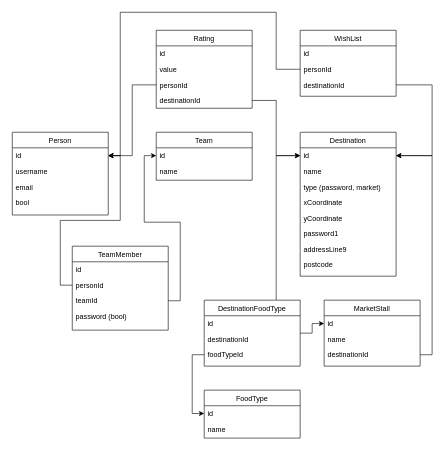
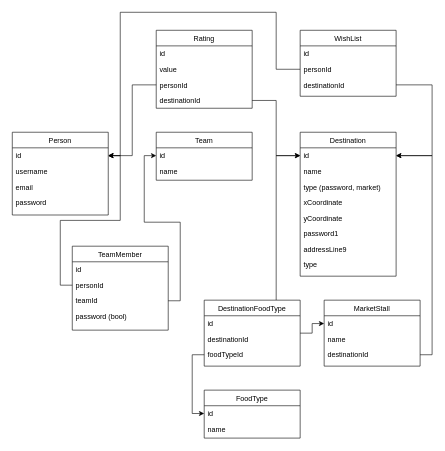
(23, 203) -> (32, 203)
(320, 265) -> (312, 265)
